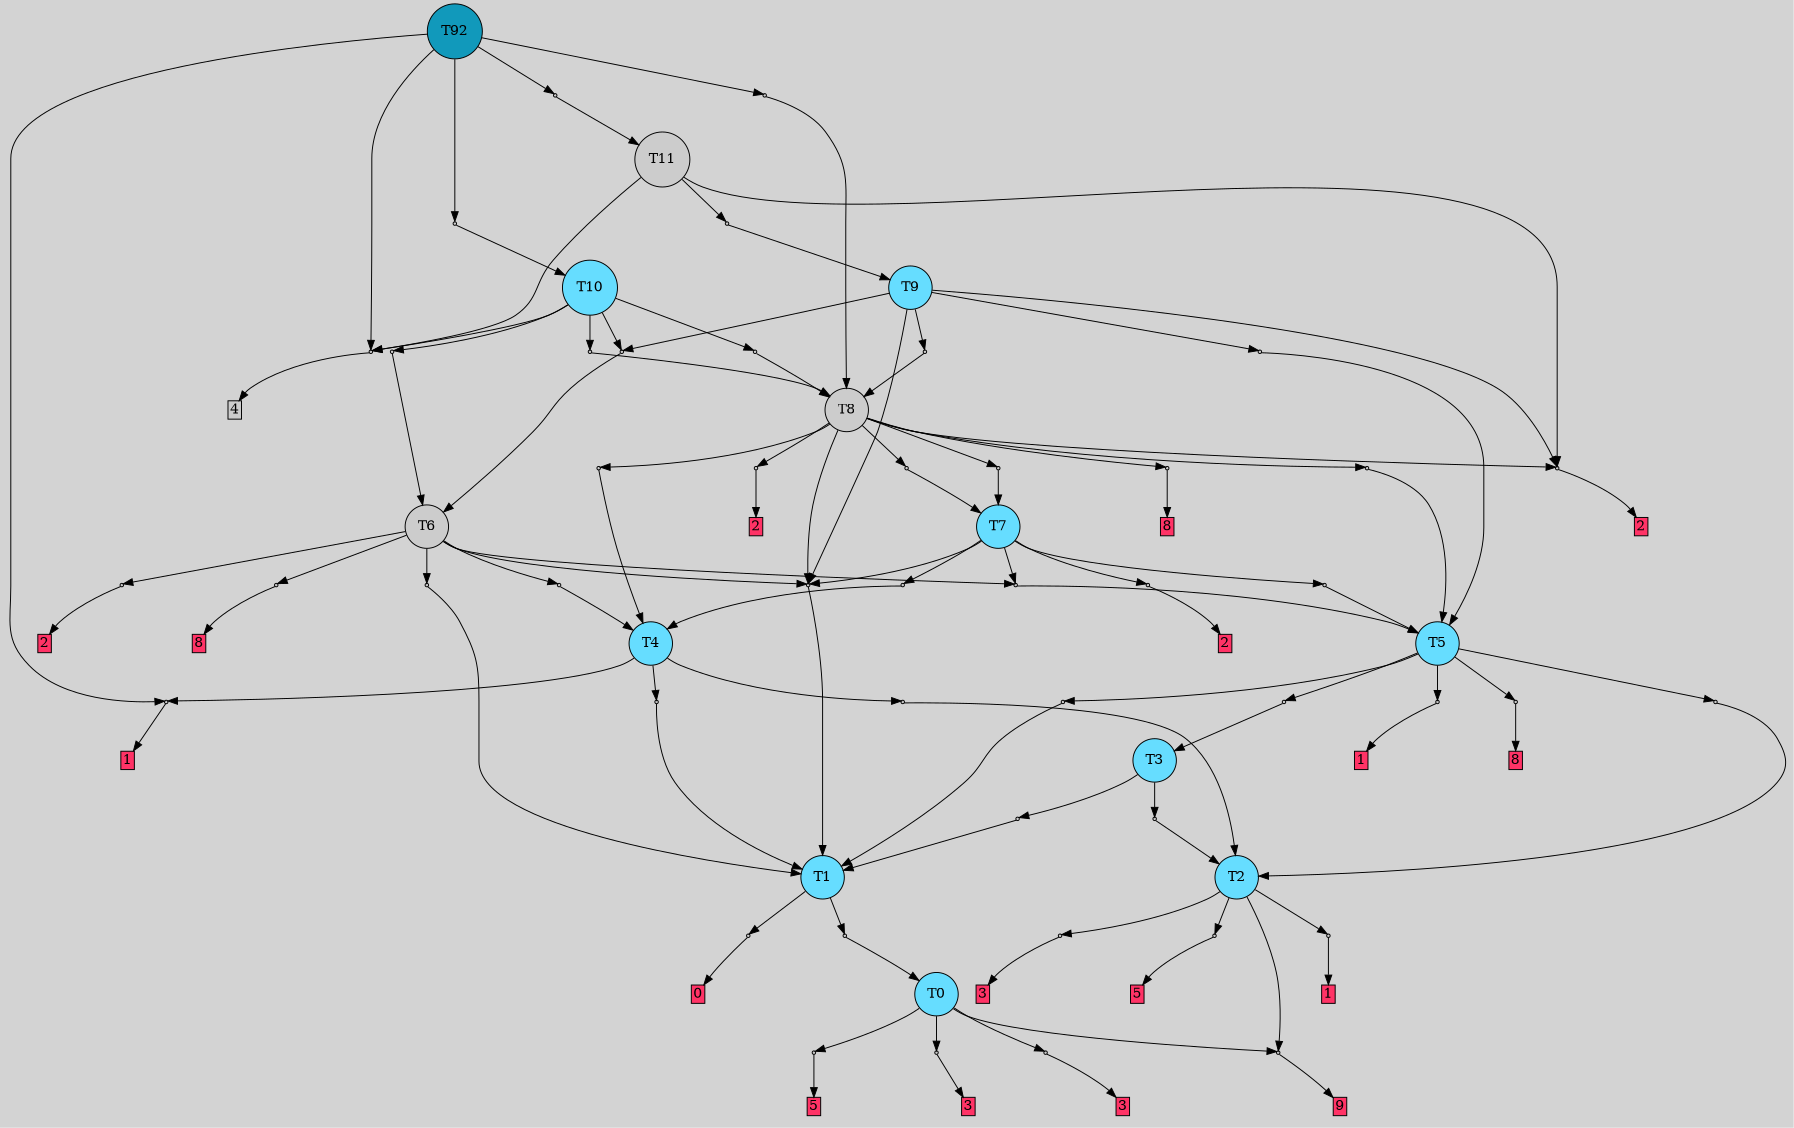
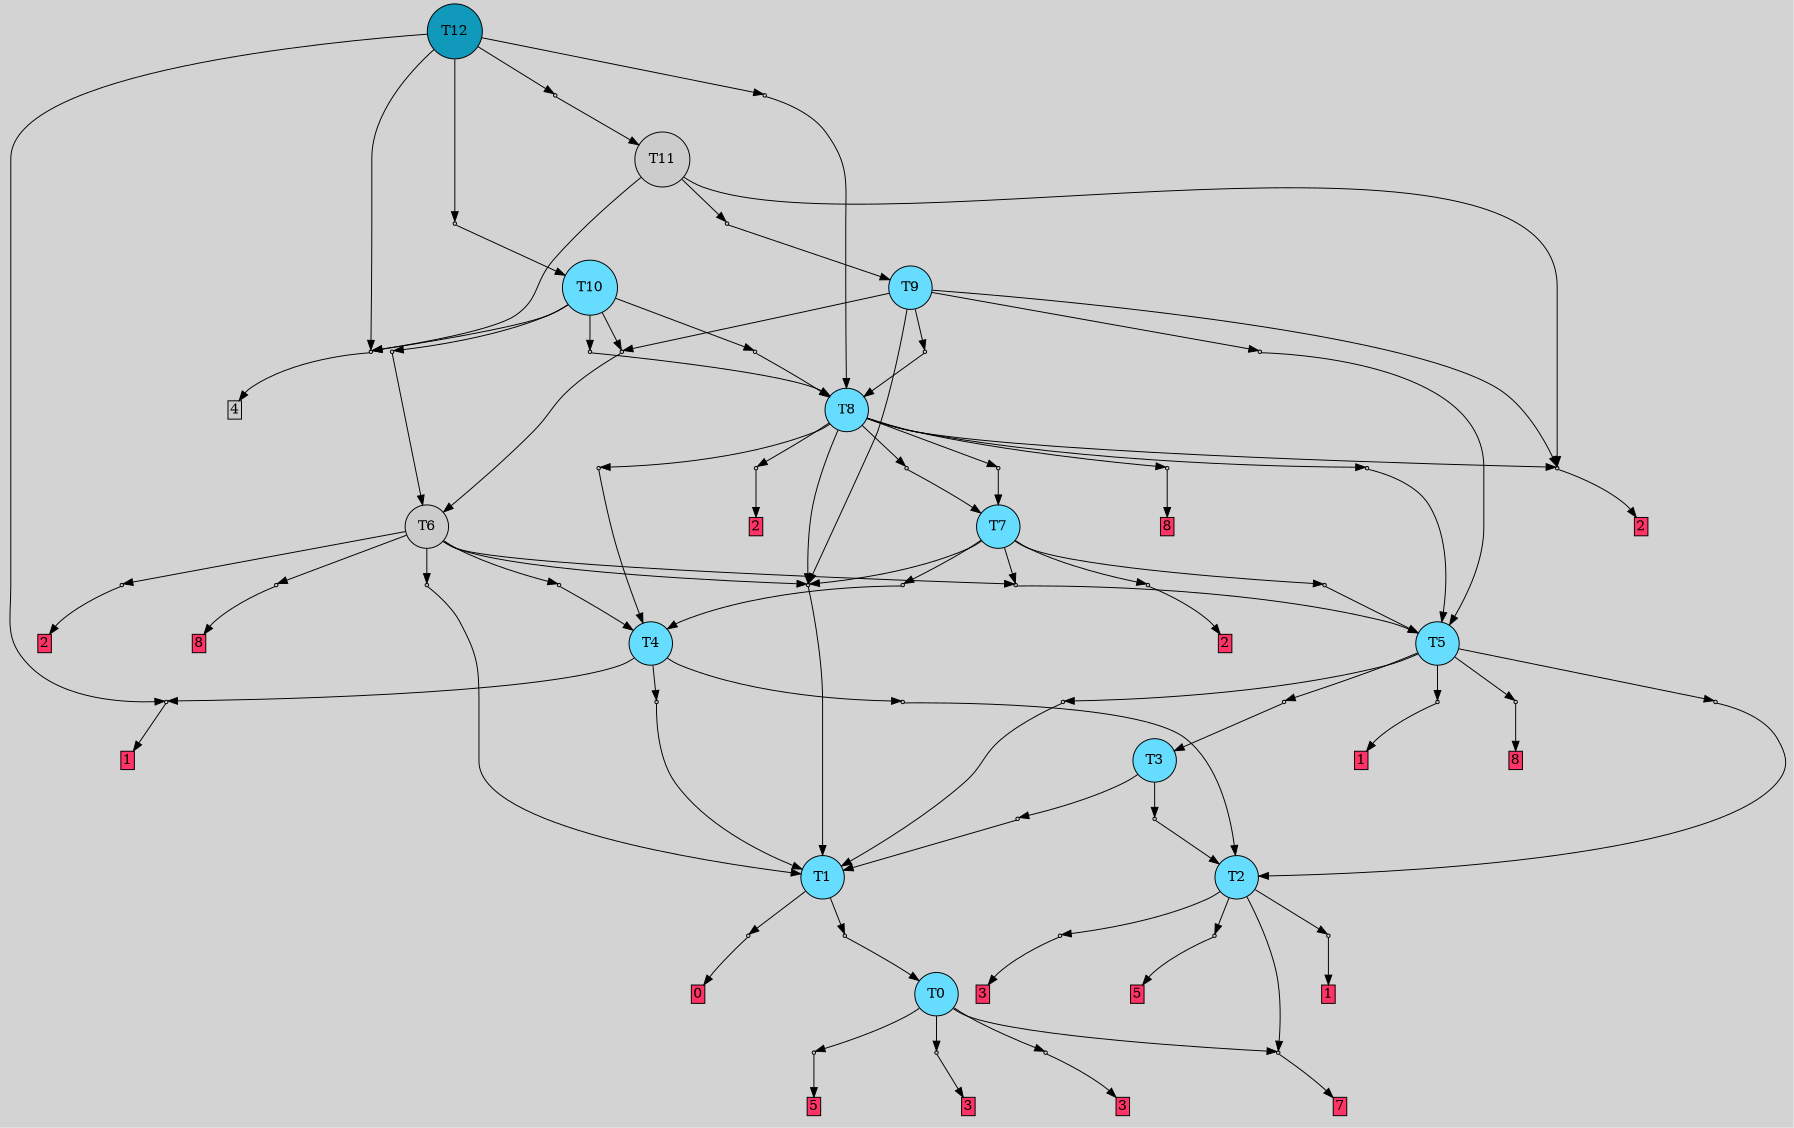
(455, 31) -> (455, 31)
(847, 410) -> (847, 410)
(1340, 1106) -> (1340, 1106)
